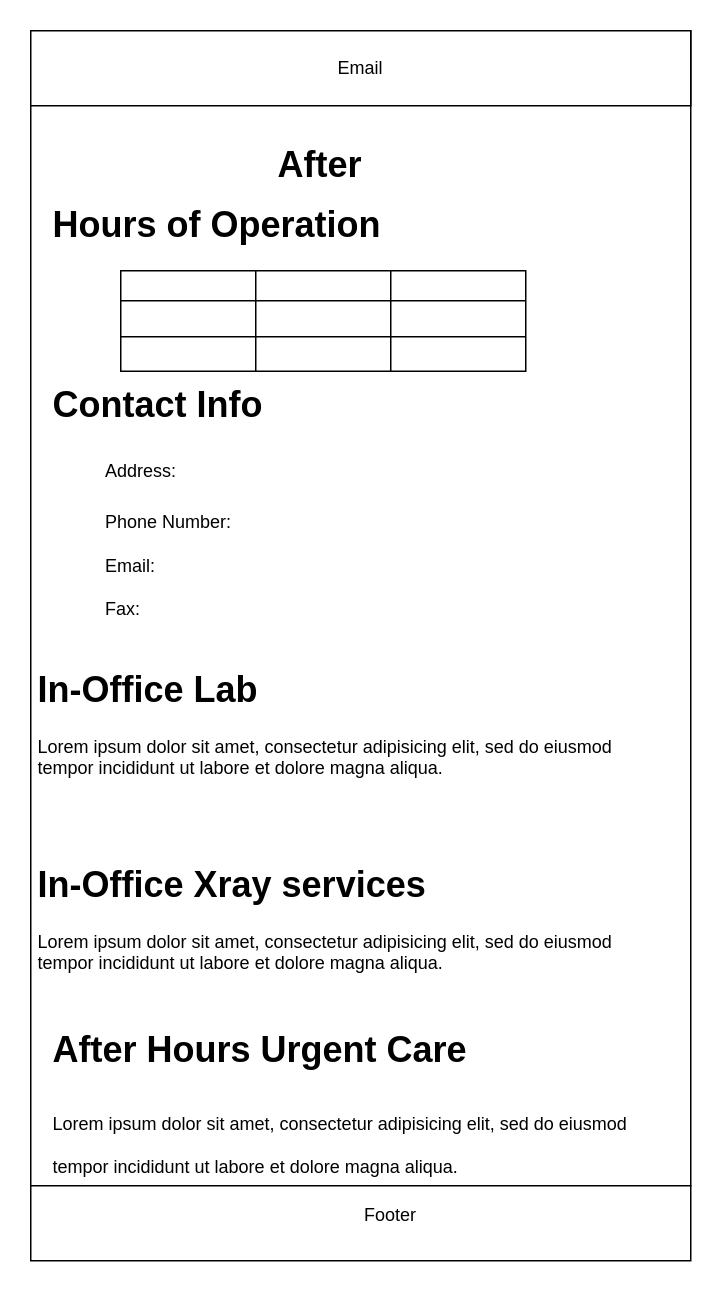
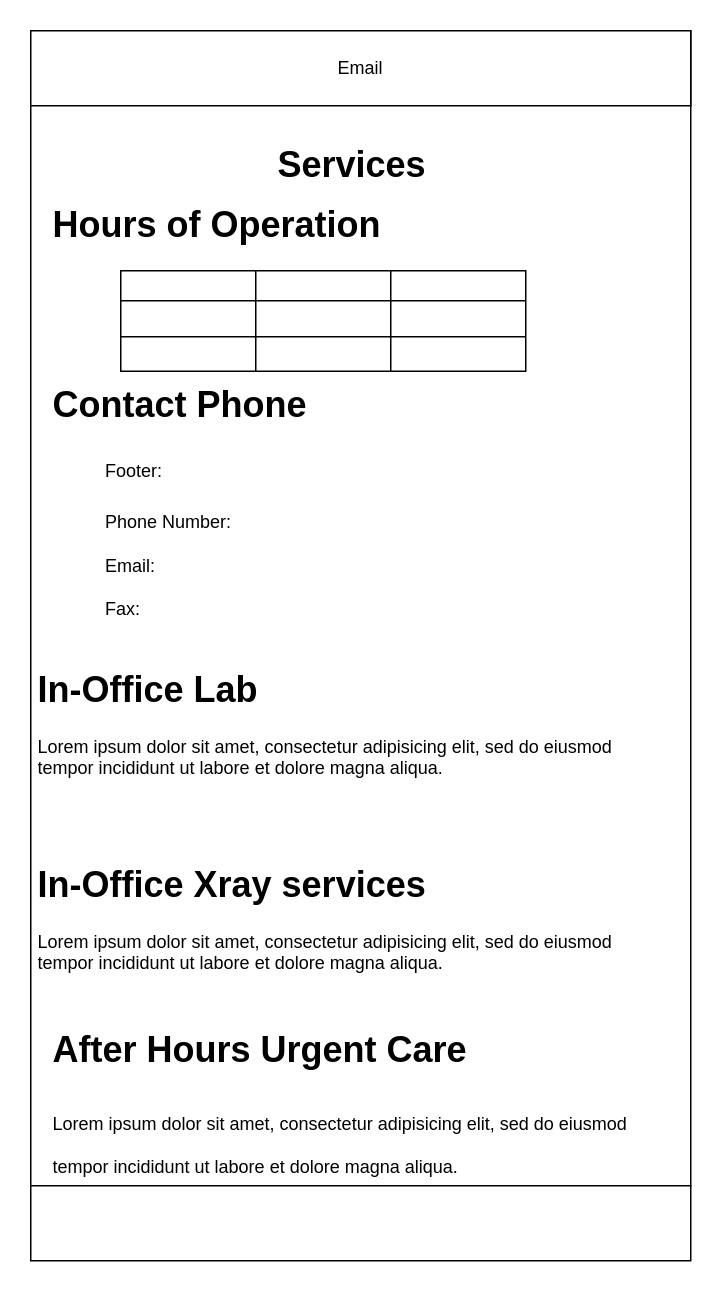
(303, 132) -> (316, 132)
(137, 202) -> (137, 202)
(167, 464) -> (167, 464)
(391, 1216) -> none
